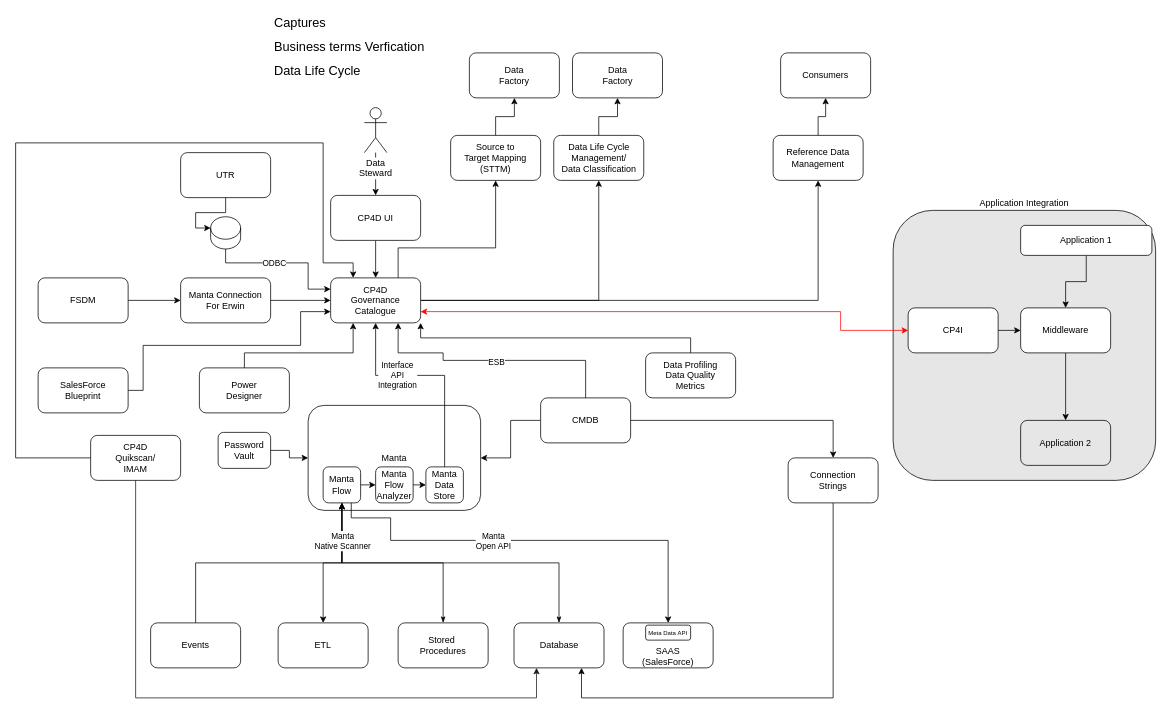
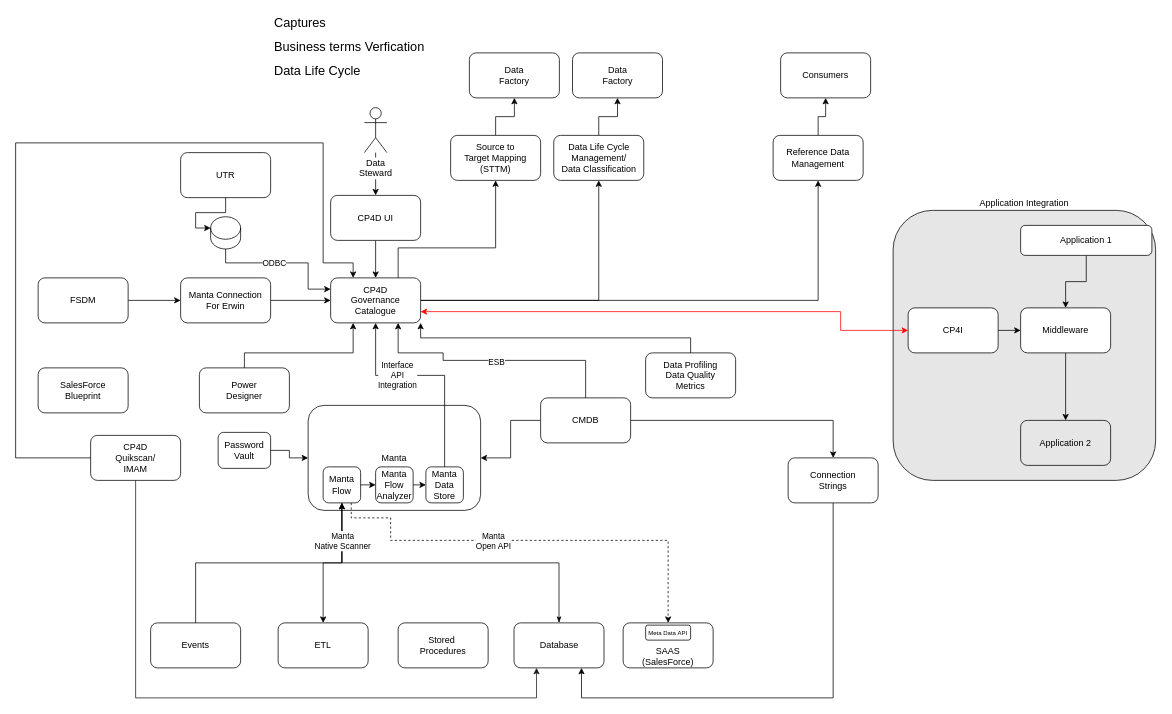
(249, 345) -> none
(627, 540) -> (627, 540)
(443, 617) -> none
